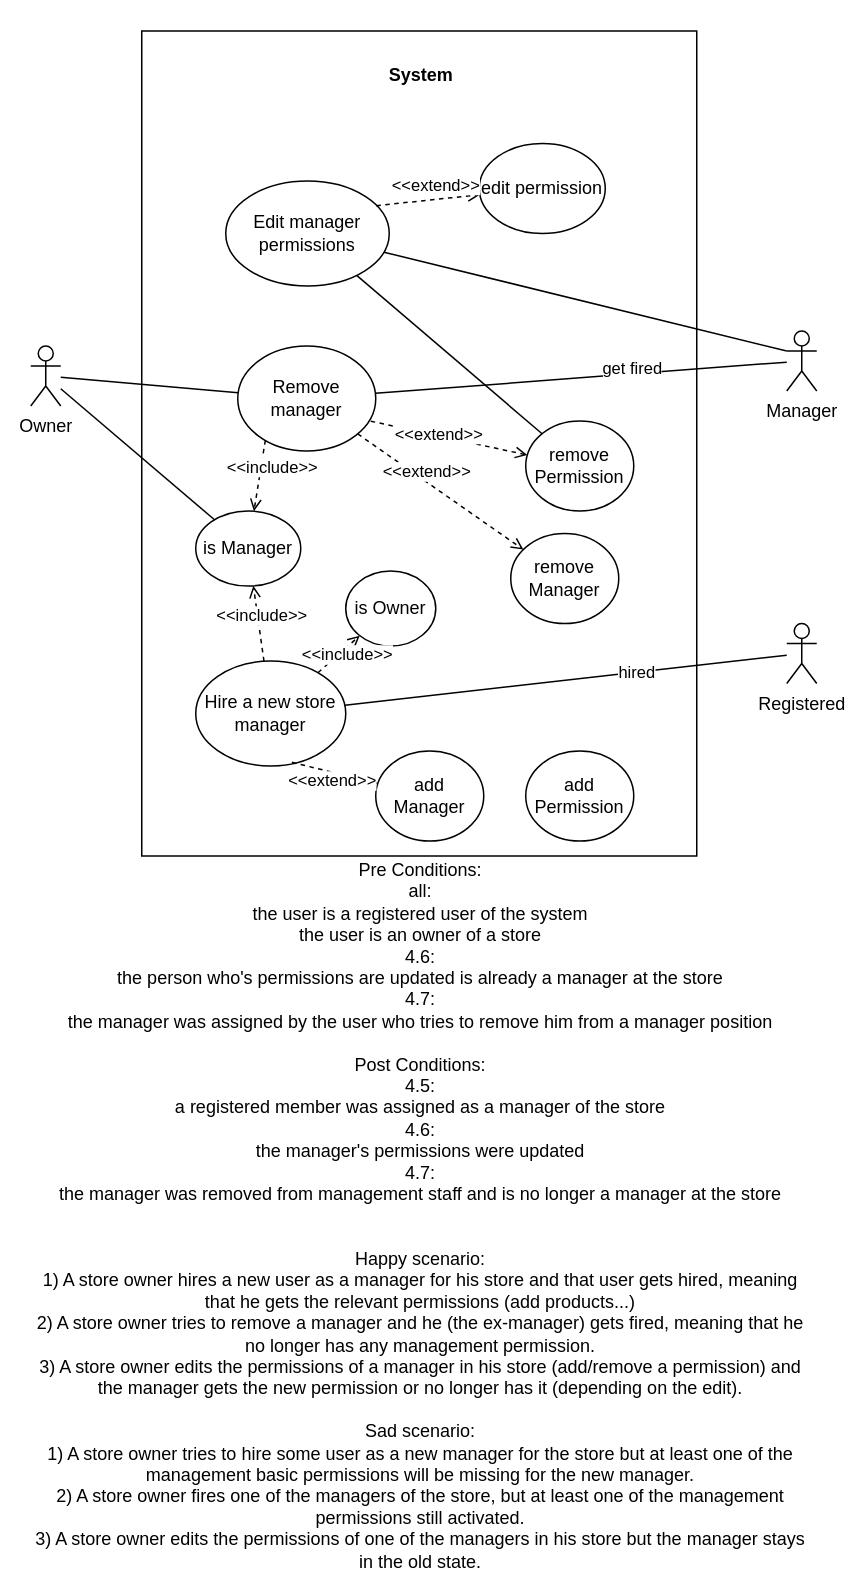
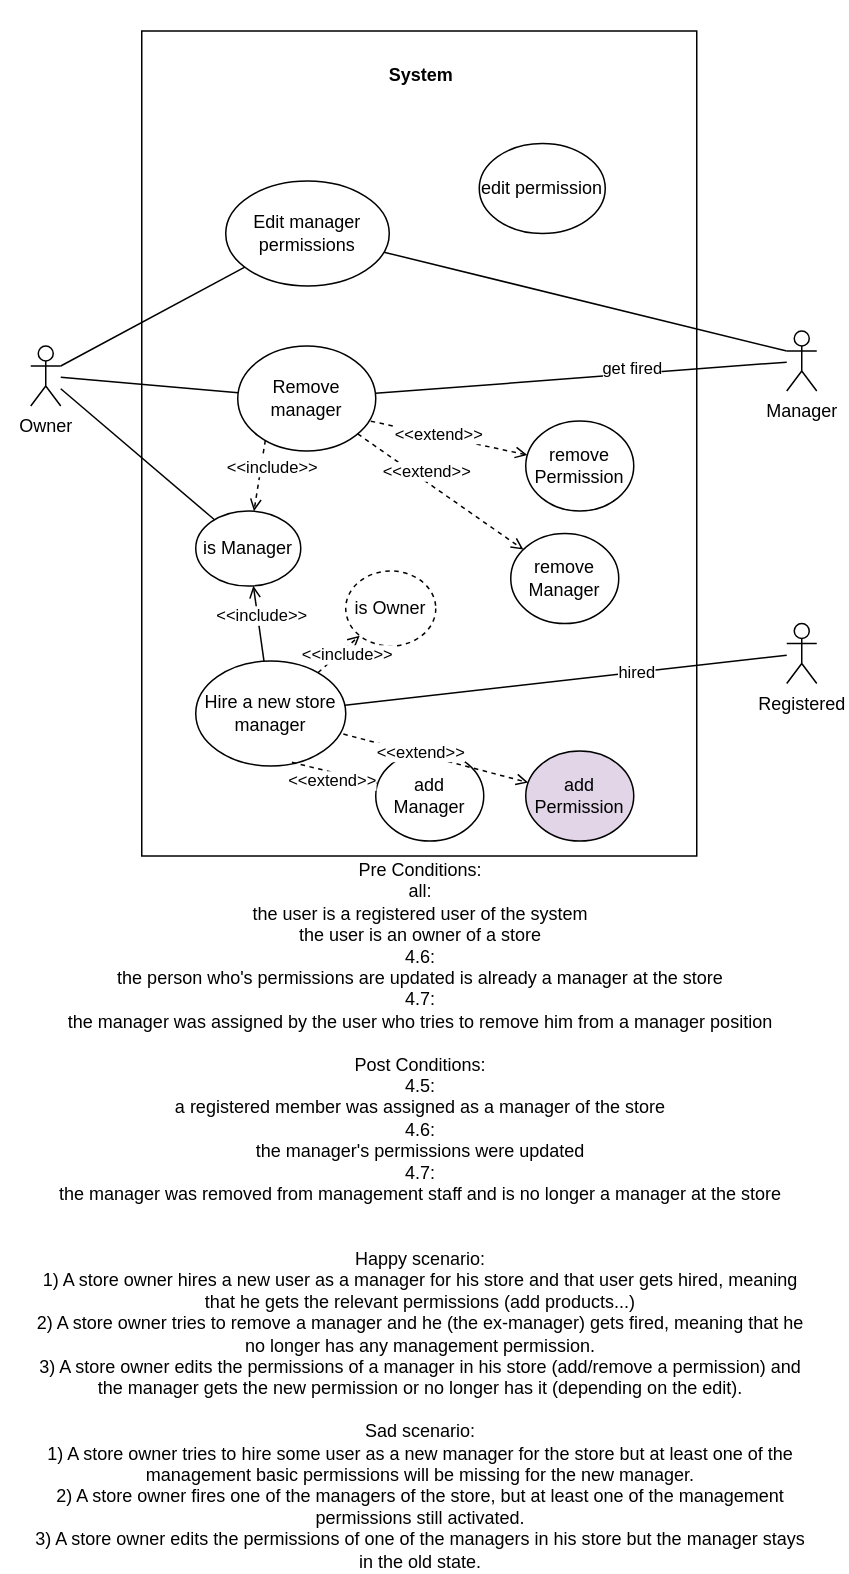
(426, 200) -> none
(449, 354) -> (154, 316)
(391, 608) -> (391, 608)
(261, 641) -> (261, 641)
none -> (458, 764)
(580, 796) -> (580, 796)
